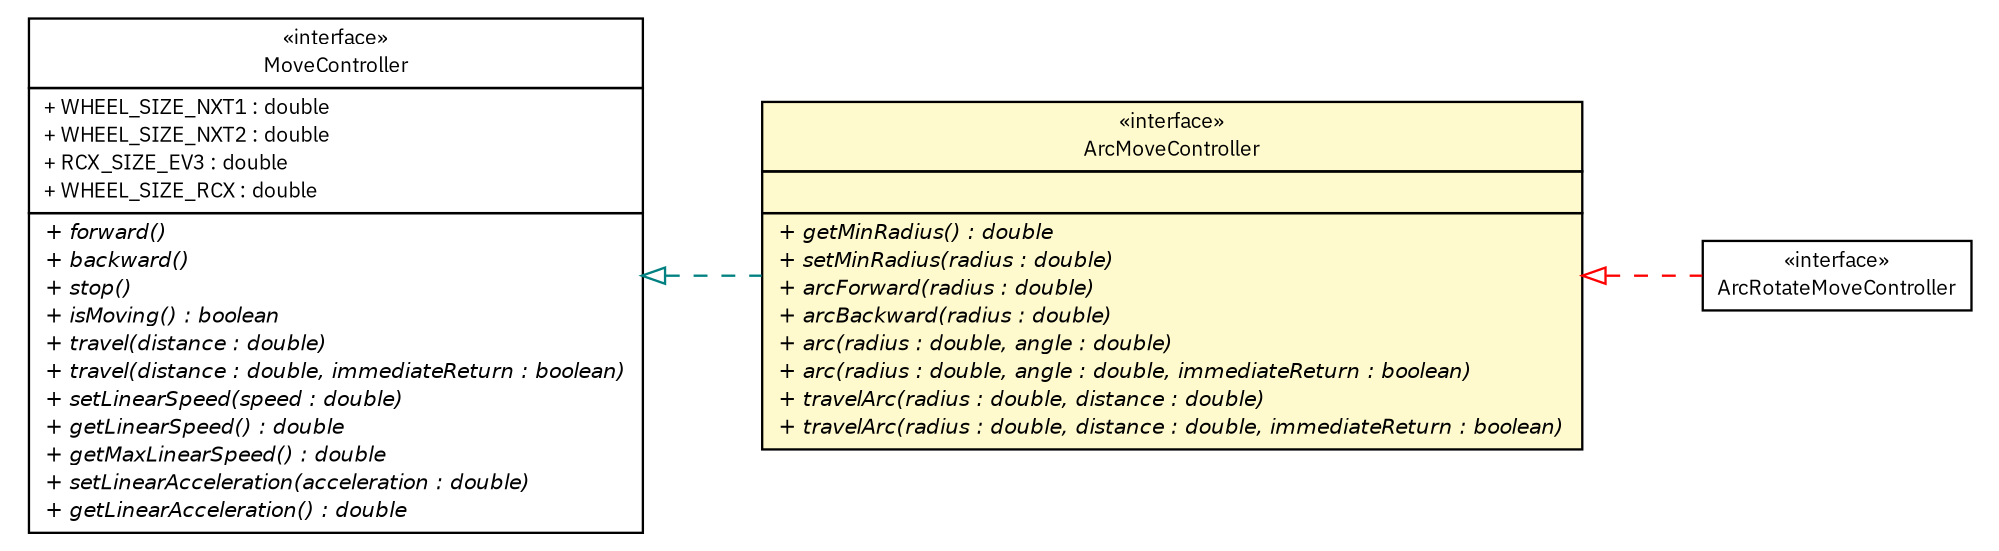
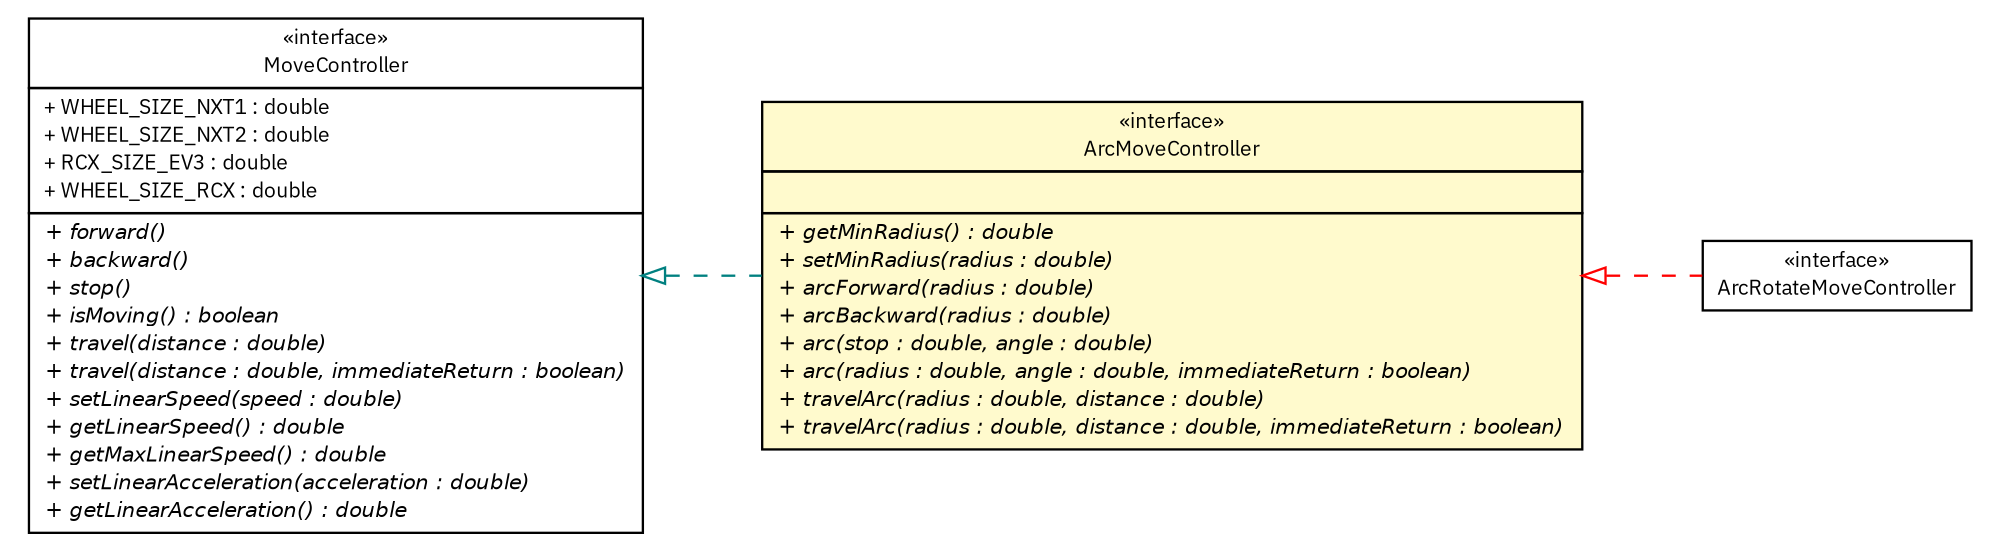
(976, 344) -> (967, 344)
